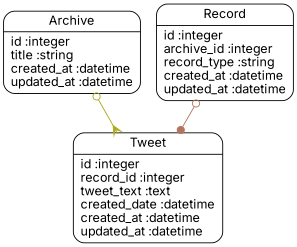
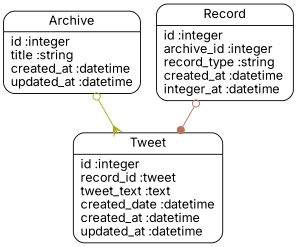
(225, 89) -> (222, 89)
(133, 178) -> (128, 178)
